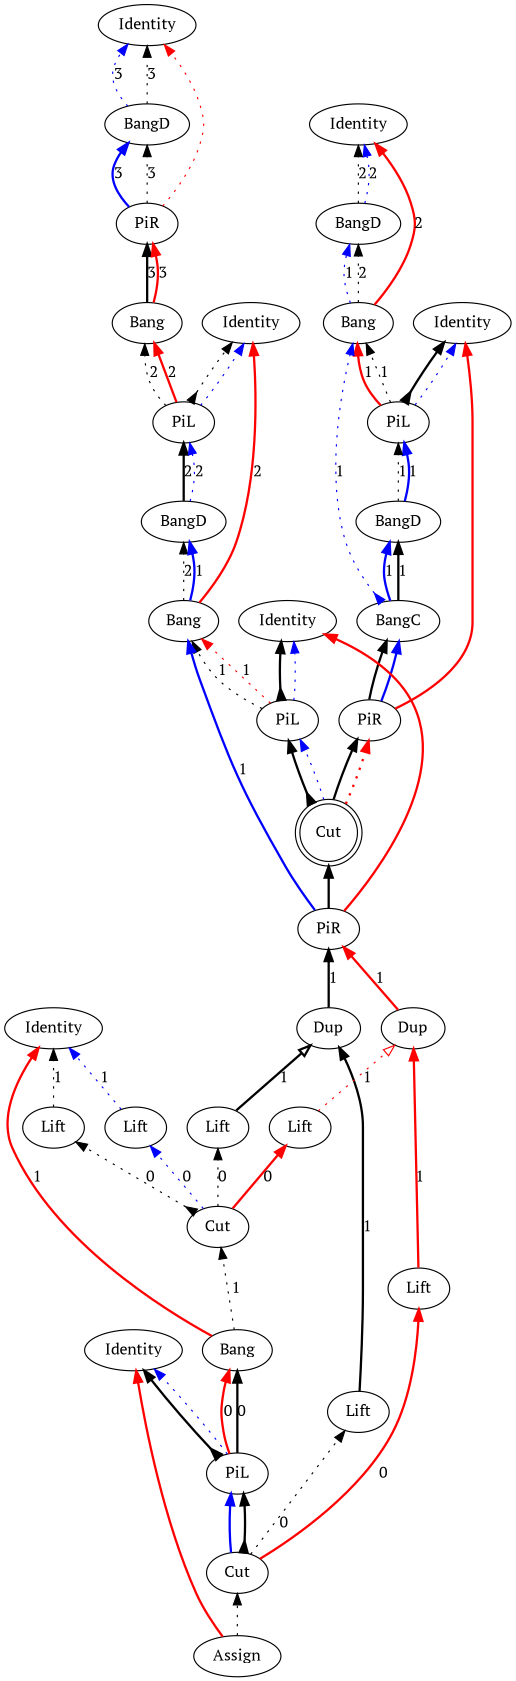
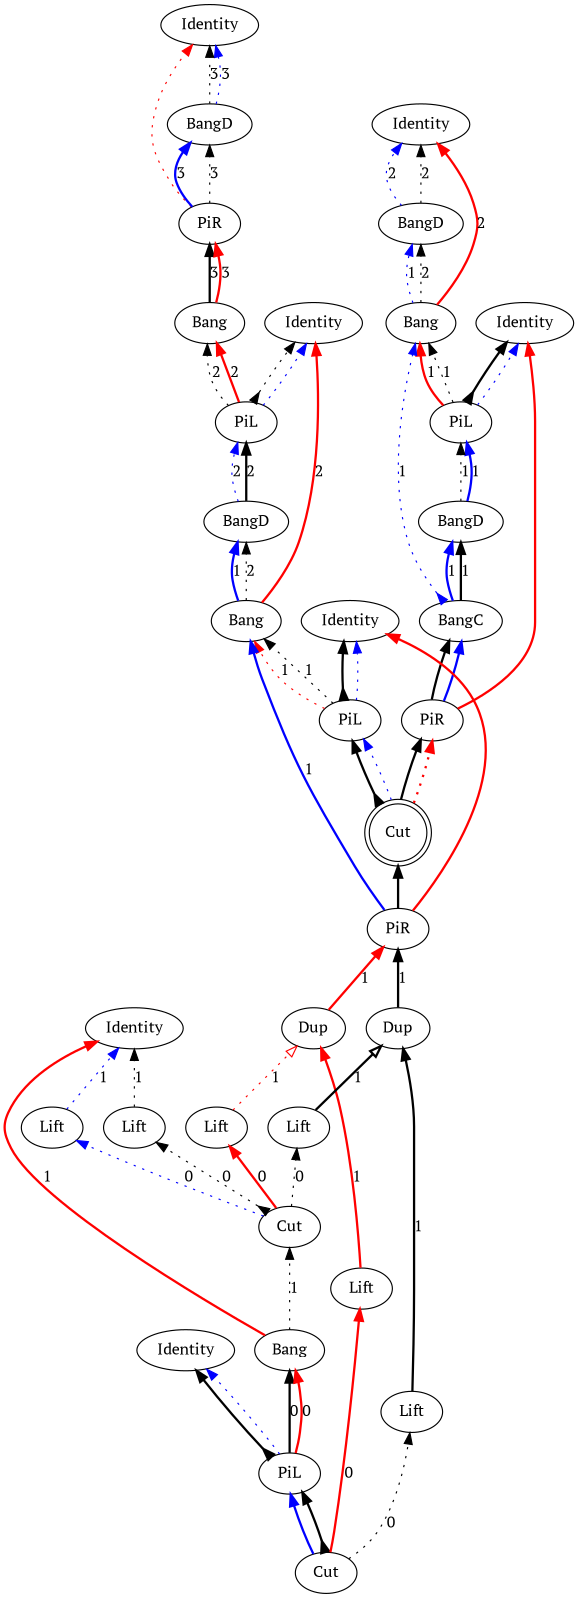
(237, 1656) -> none
